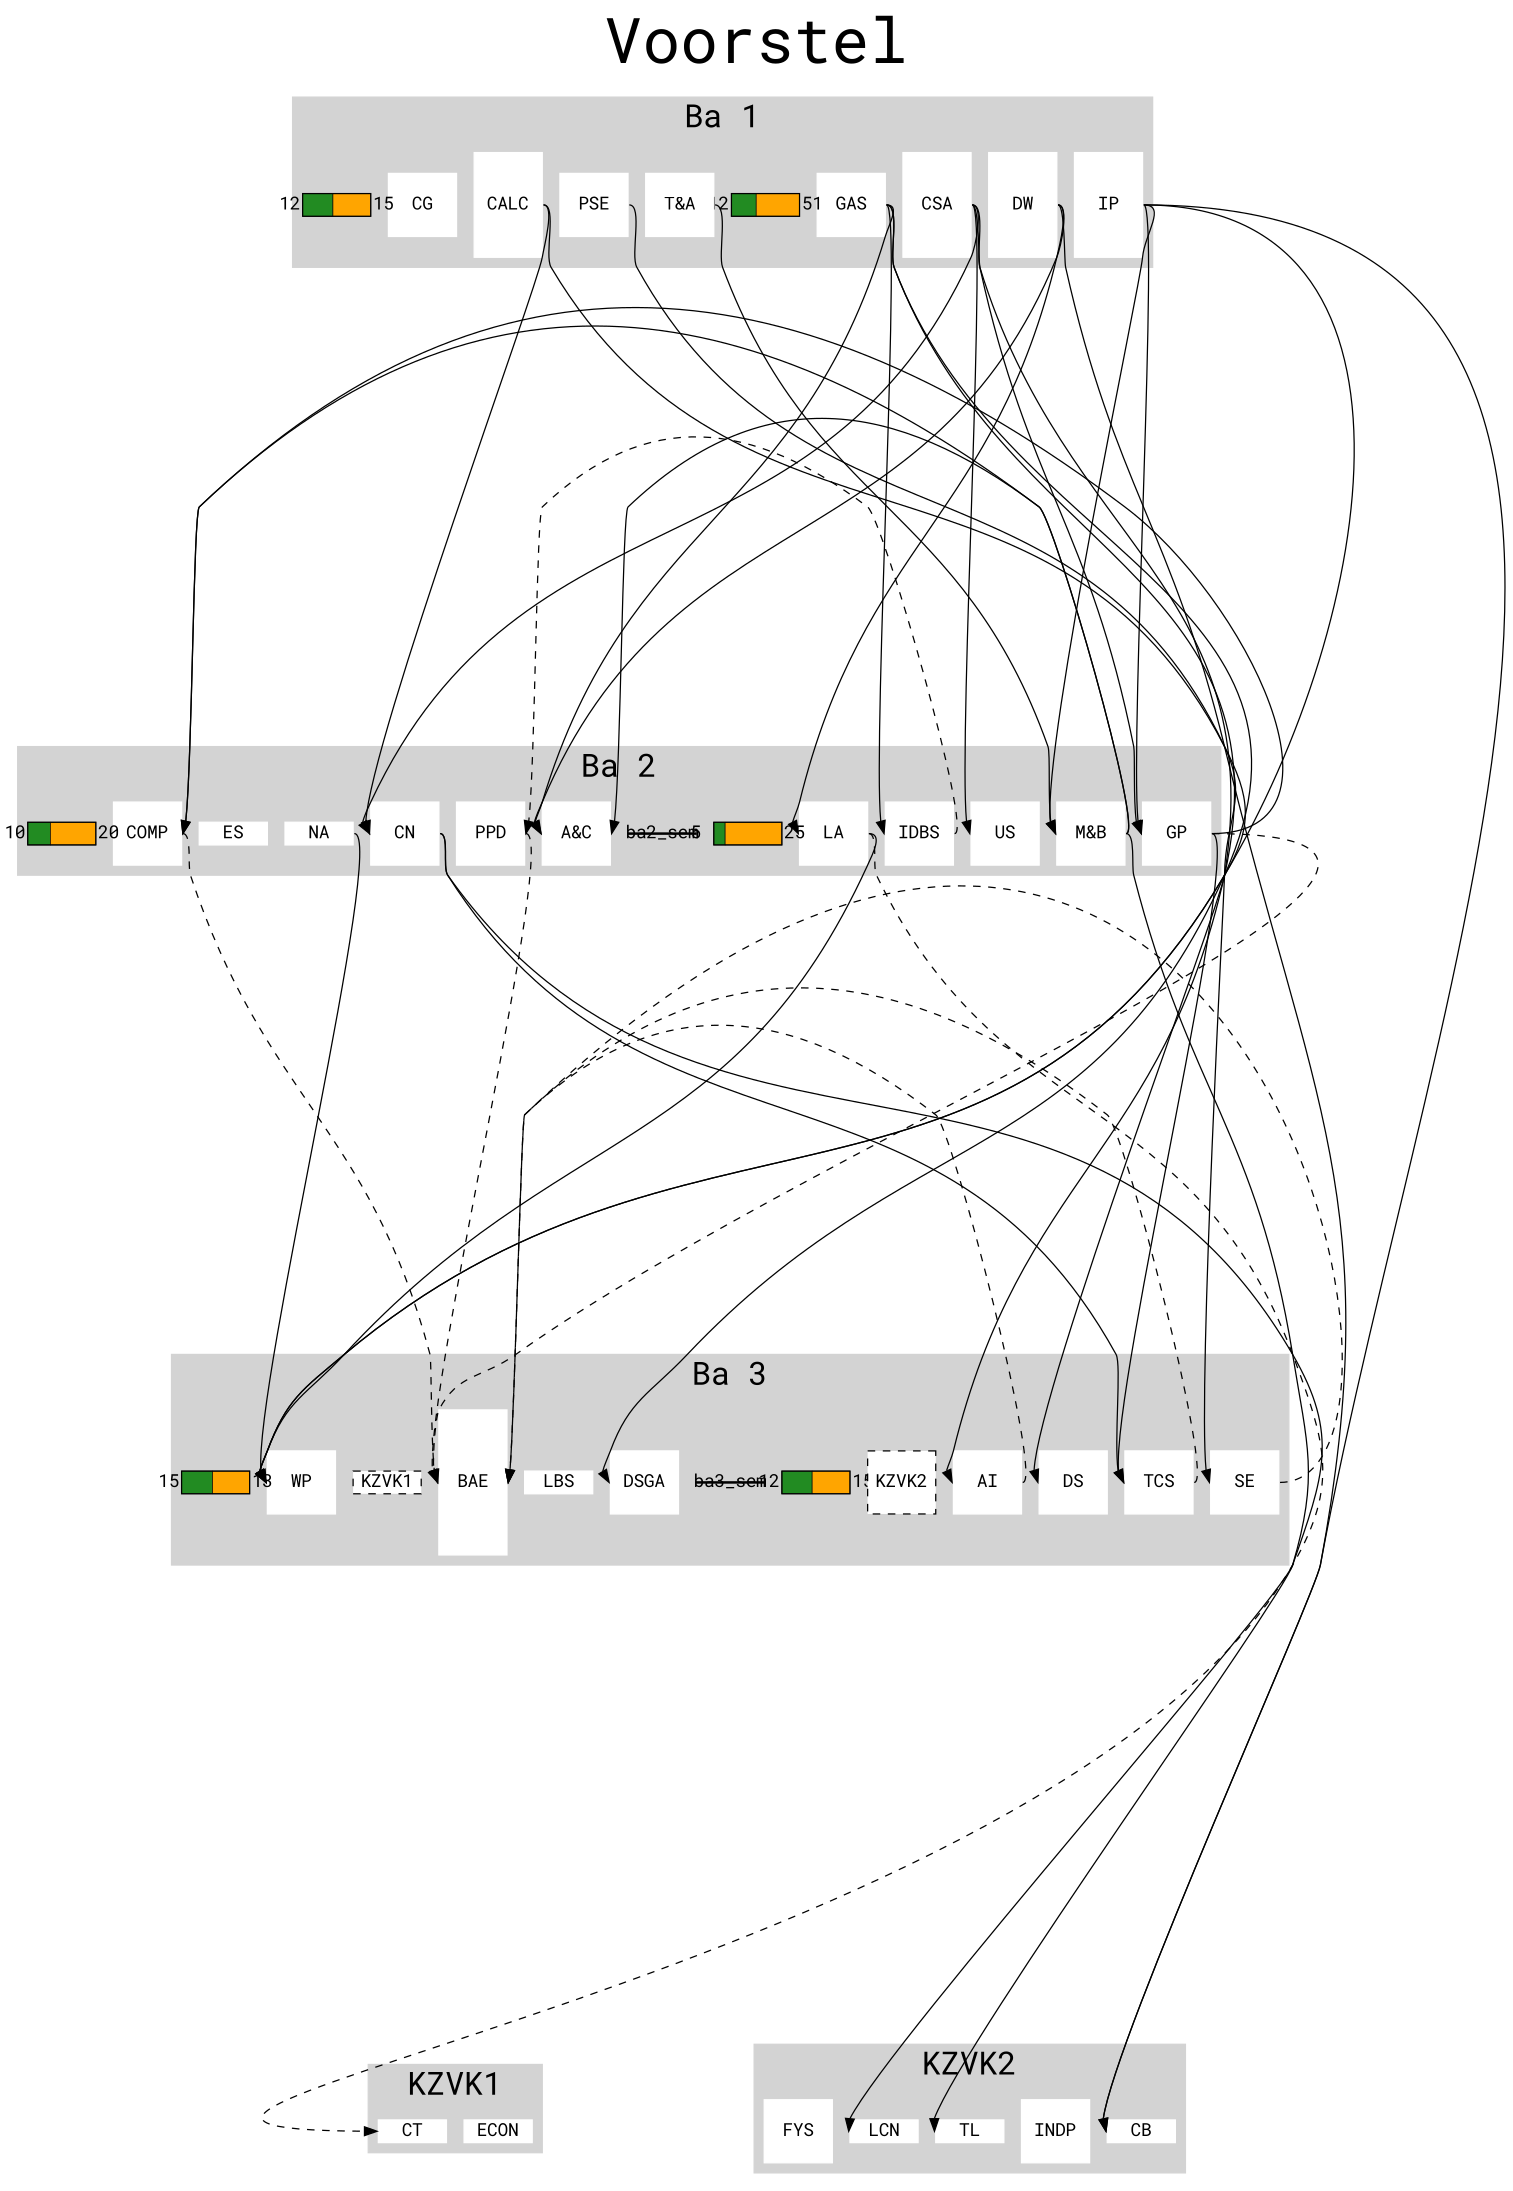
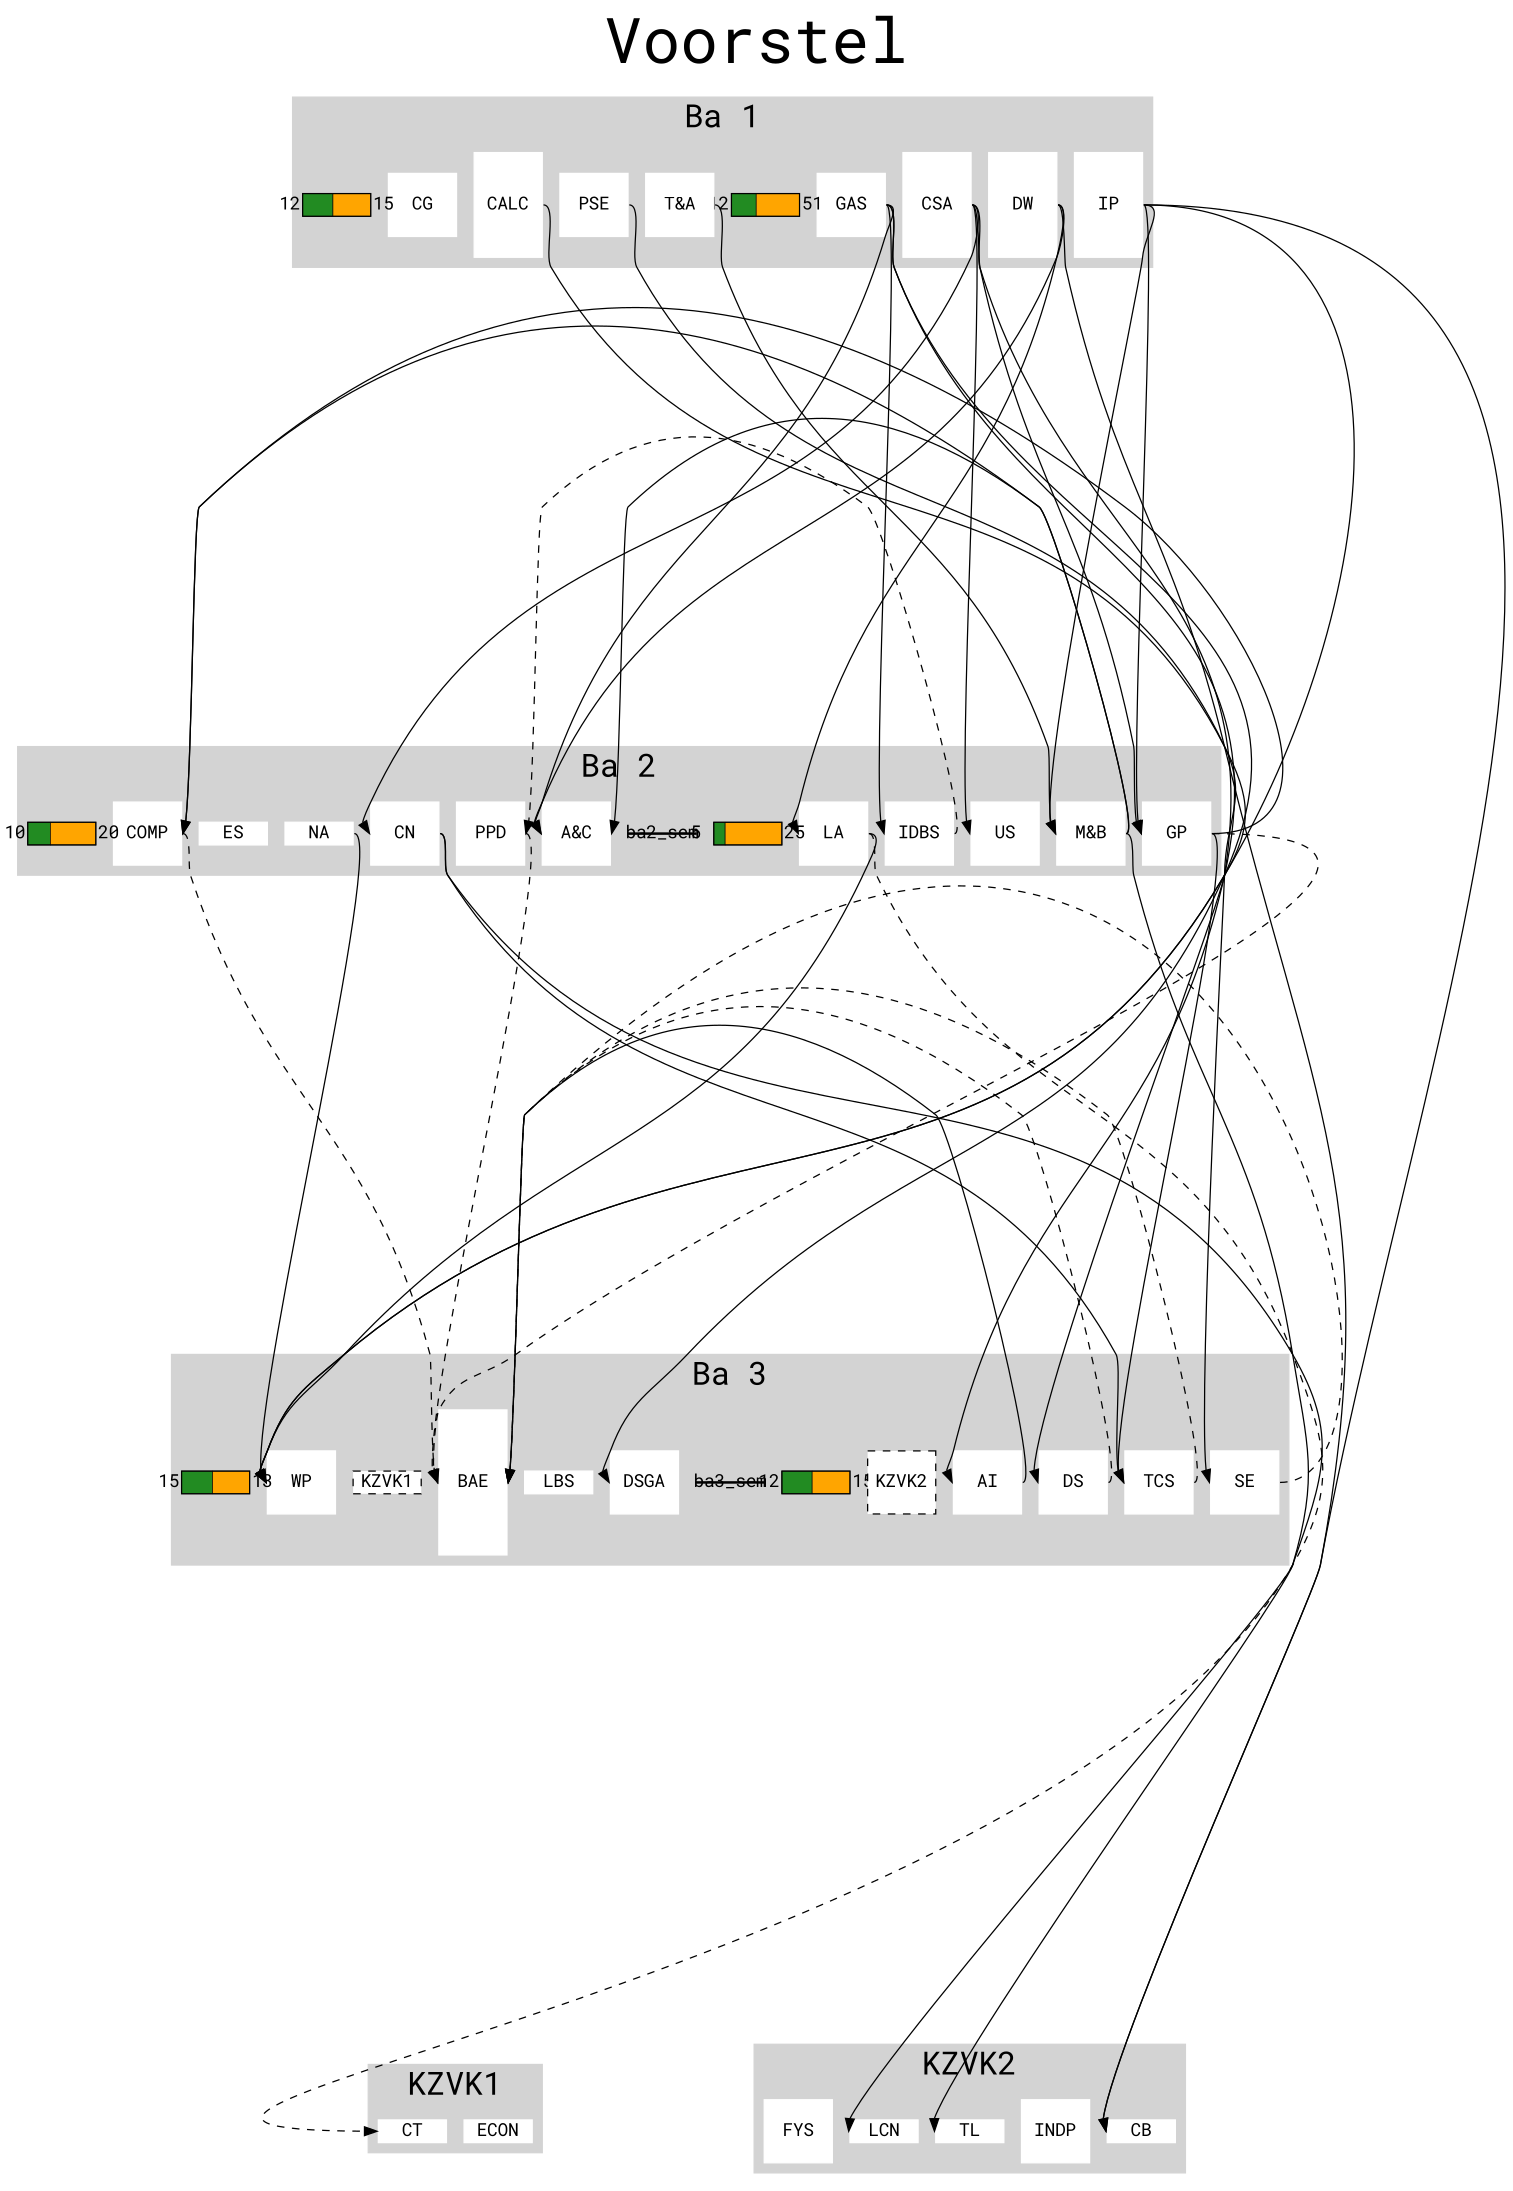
(457, 511) -> none
none -> (816, 1013)
(741, 1027) -> (741, 1027)
